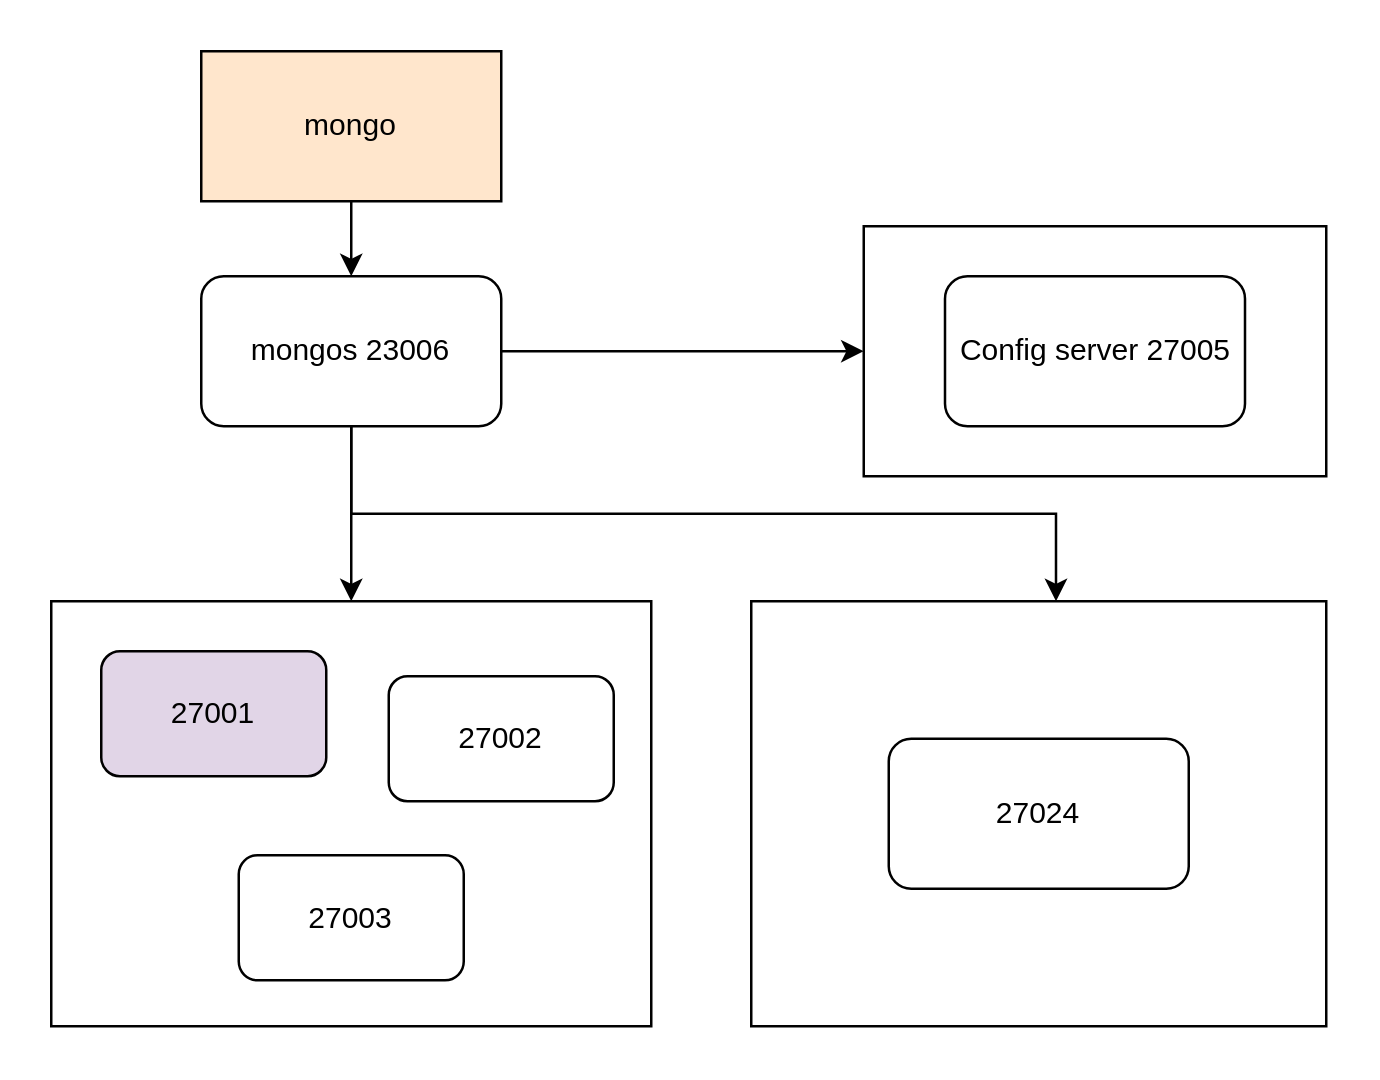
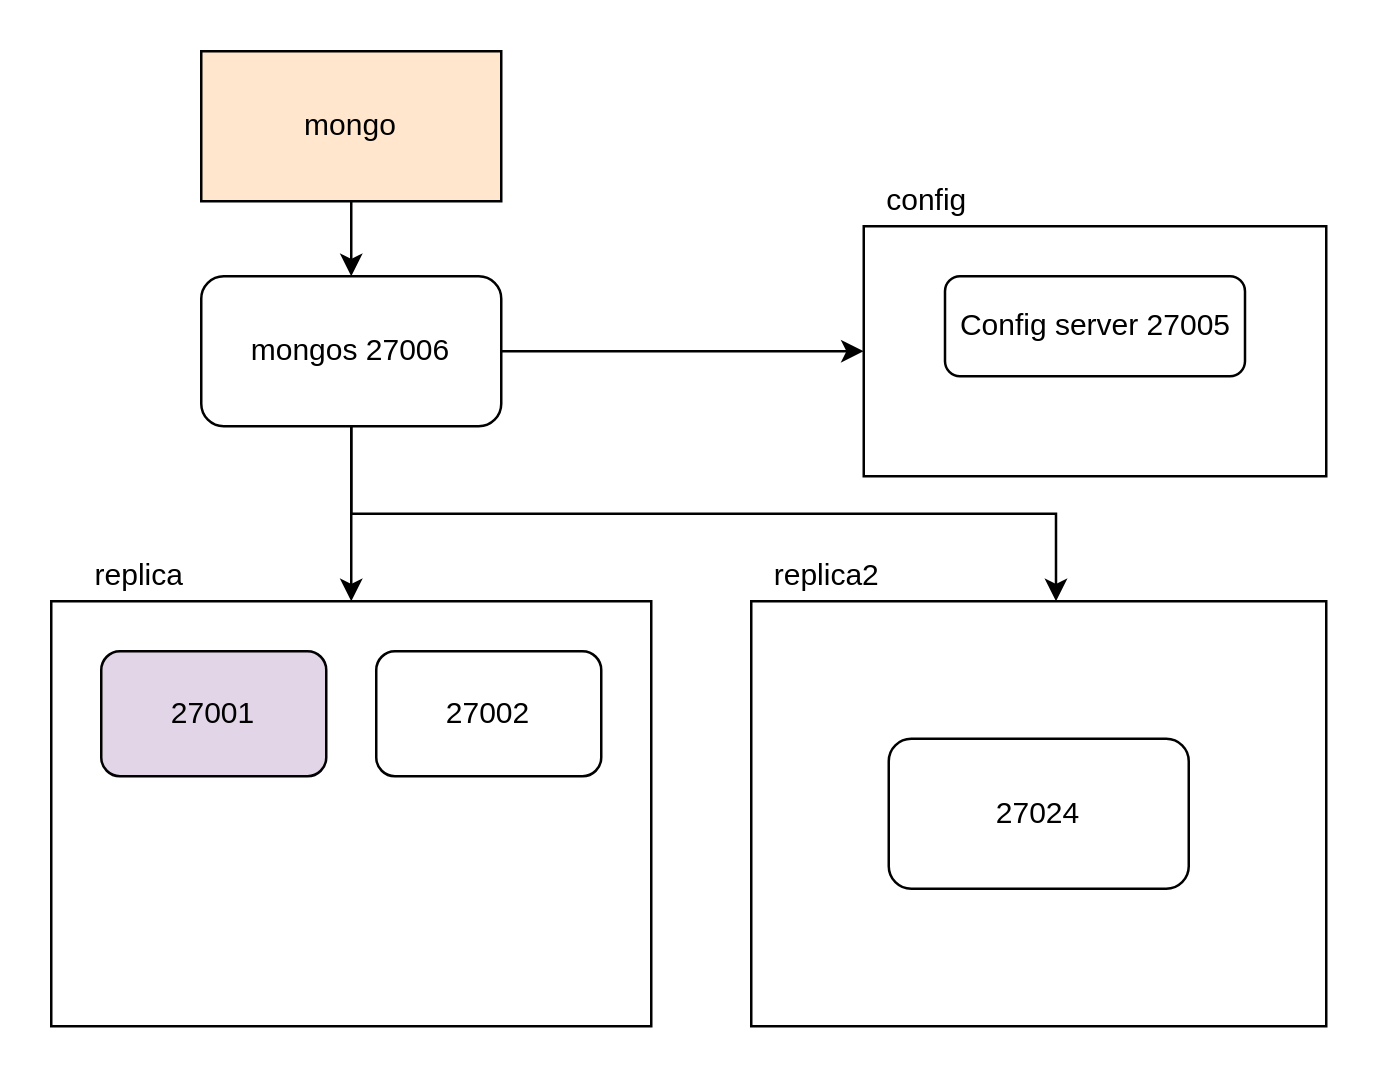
none -> (926, 201)
(351, 351) -> (351, 351)
(1095, 351) -> (1095, 326)
none -> (139, 576)
none -> (826, 576)
(501, 739) -> (489, 714)
(351, 918) -> none
